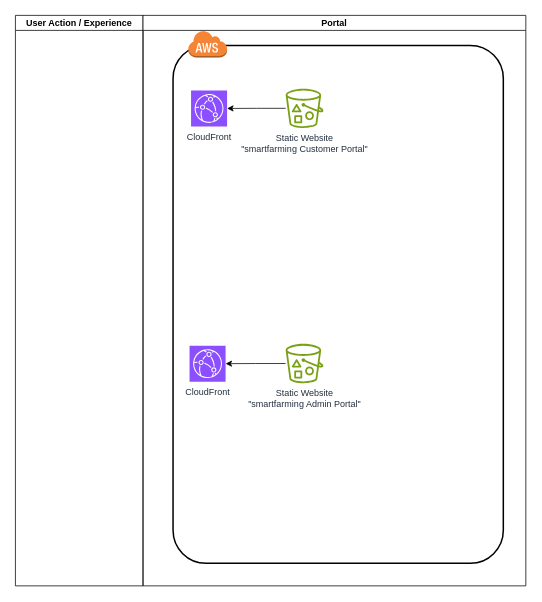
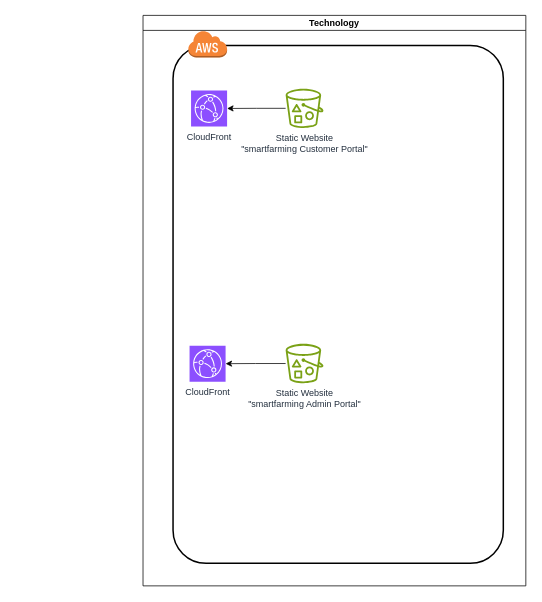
(334, 23) -> (334, 23)
(79, 300) -> none
